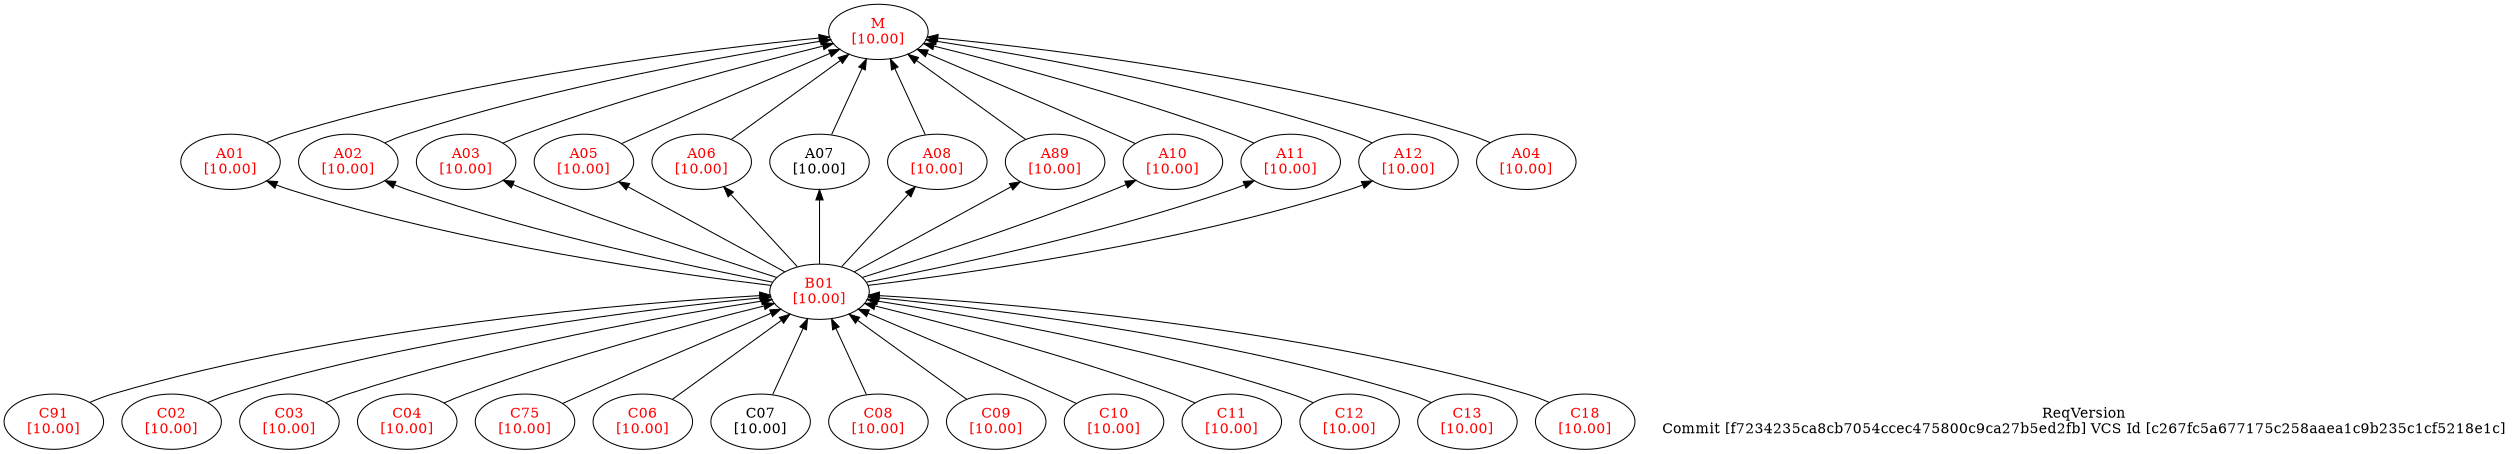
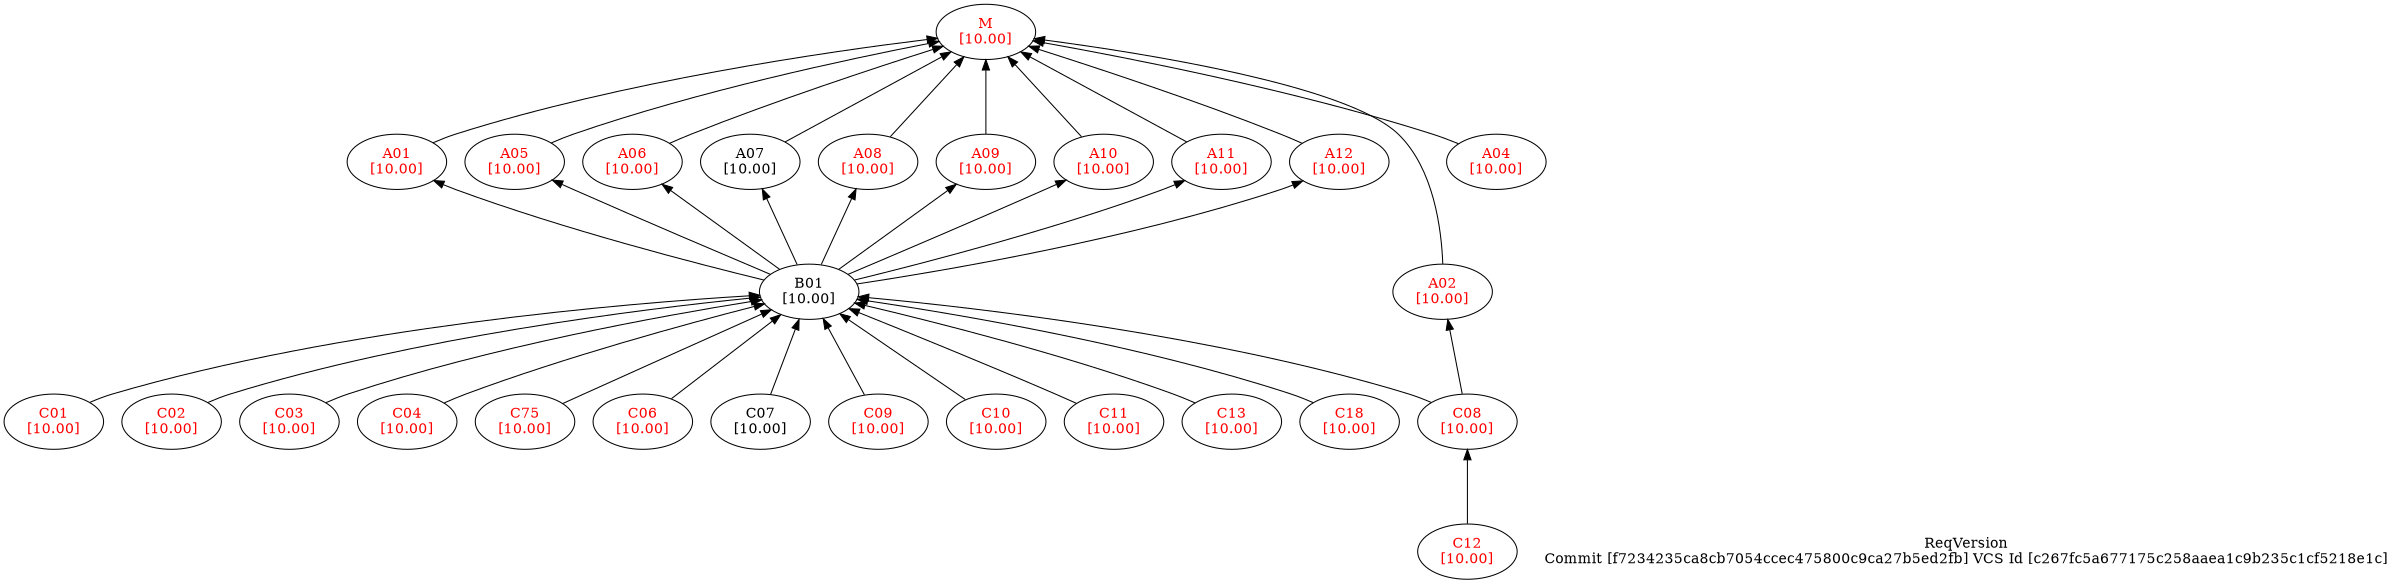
(466, 162) -> none
(1055, 162) -> (986, 162)
(582, 240) -> (1456, 362)
(820, 292) -> (809, 292)
(1098, 342) -> (1467, 492)
(54, 422) -> (54, 422)
